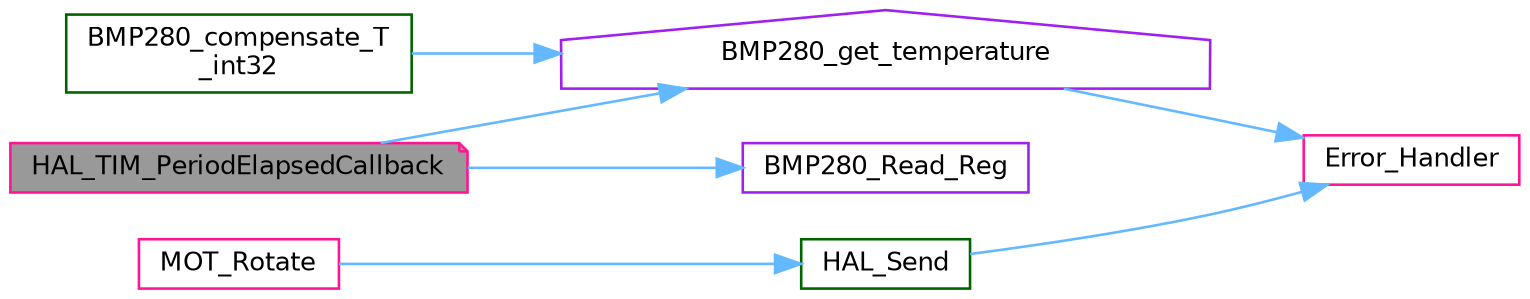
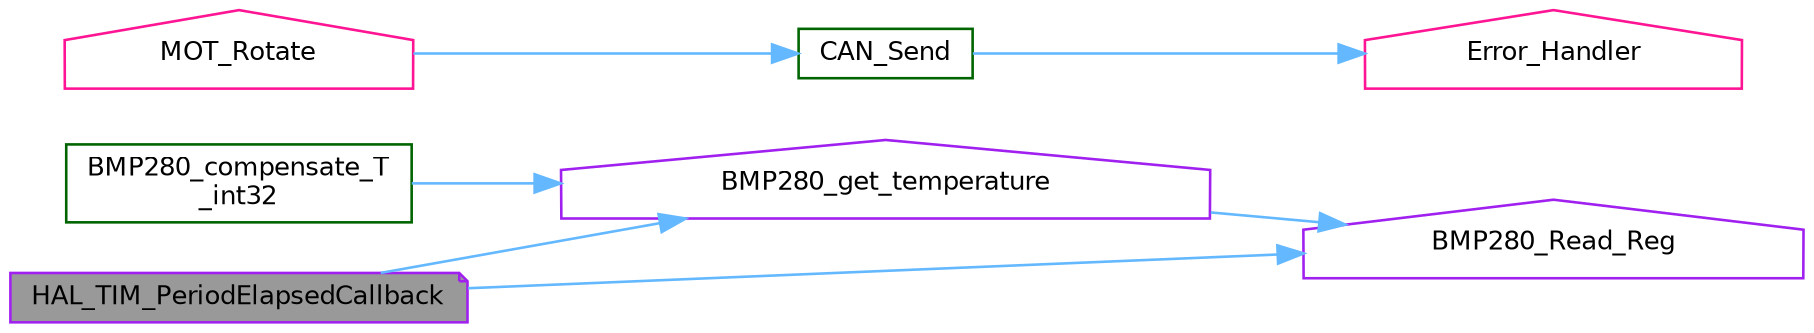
(1170, 110) -> (1265, 217)
(1412, 160) -> (1553, 54)
(239, 168) -> (239, 298)
(886, 168) -> (1553, 243)
(239, 264) -> (239, 54)
(886, 264) -> (886, 54)
